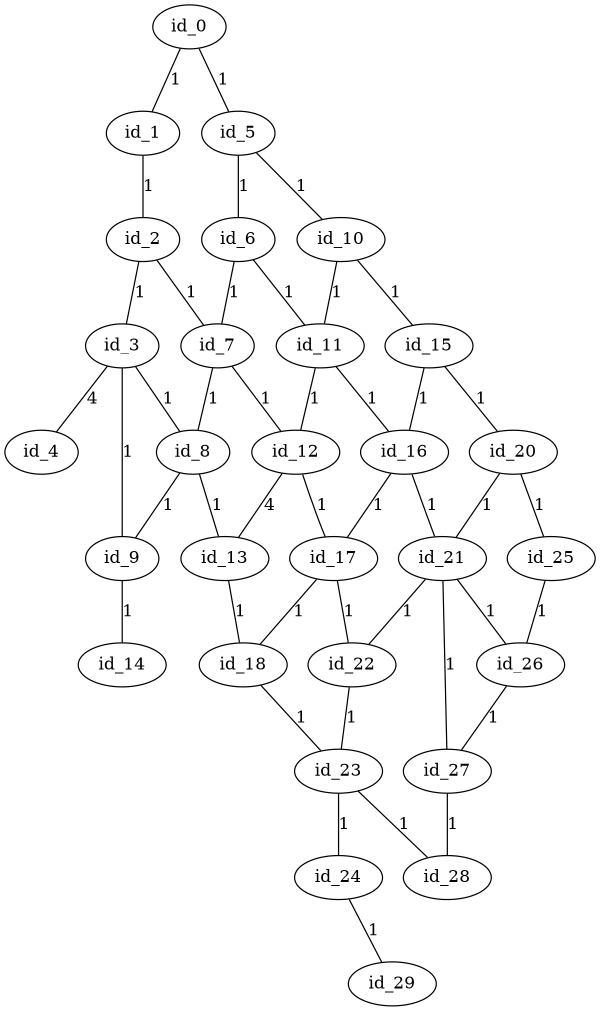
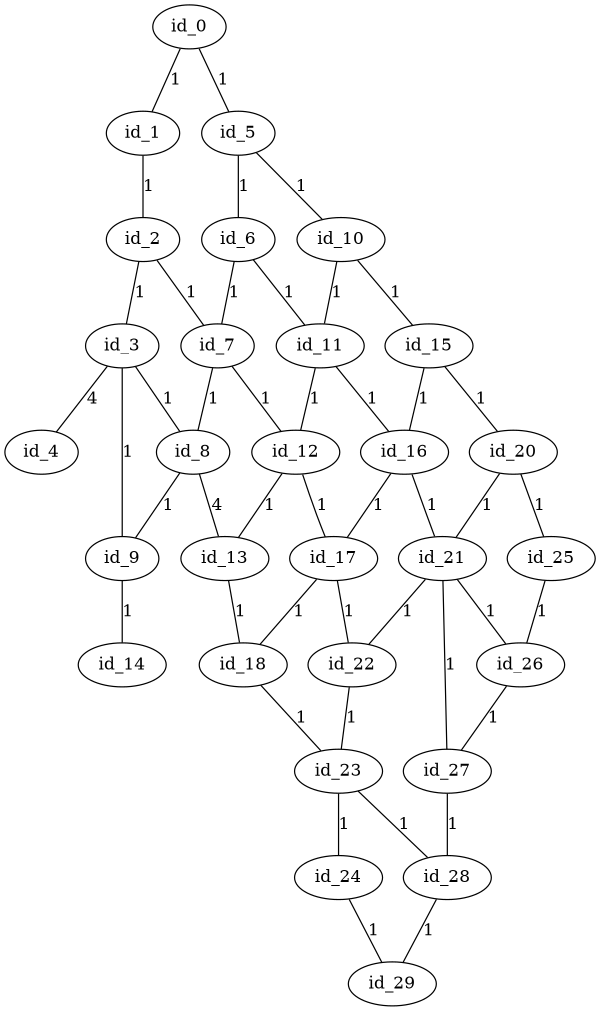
(218, 505) -> (218, 505)
(270, 505) -> (270, 505)
none -> (420, 931)
